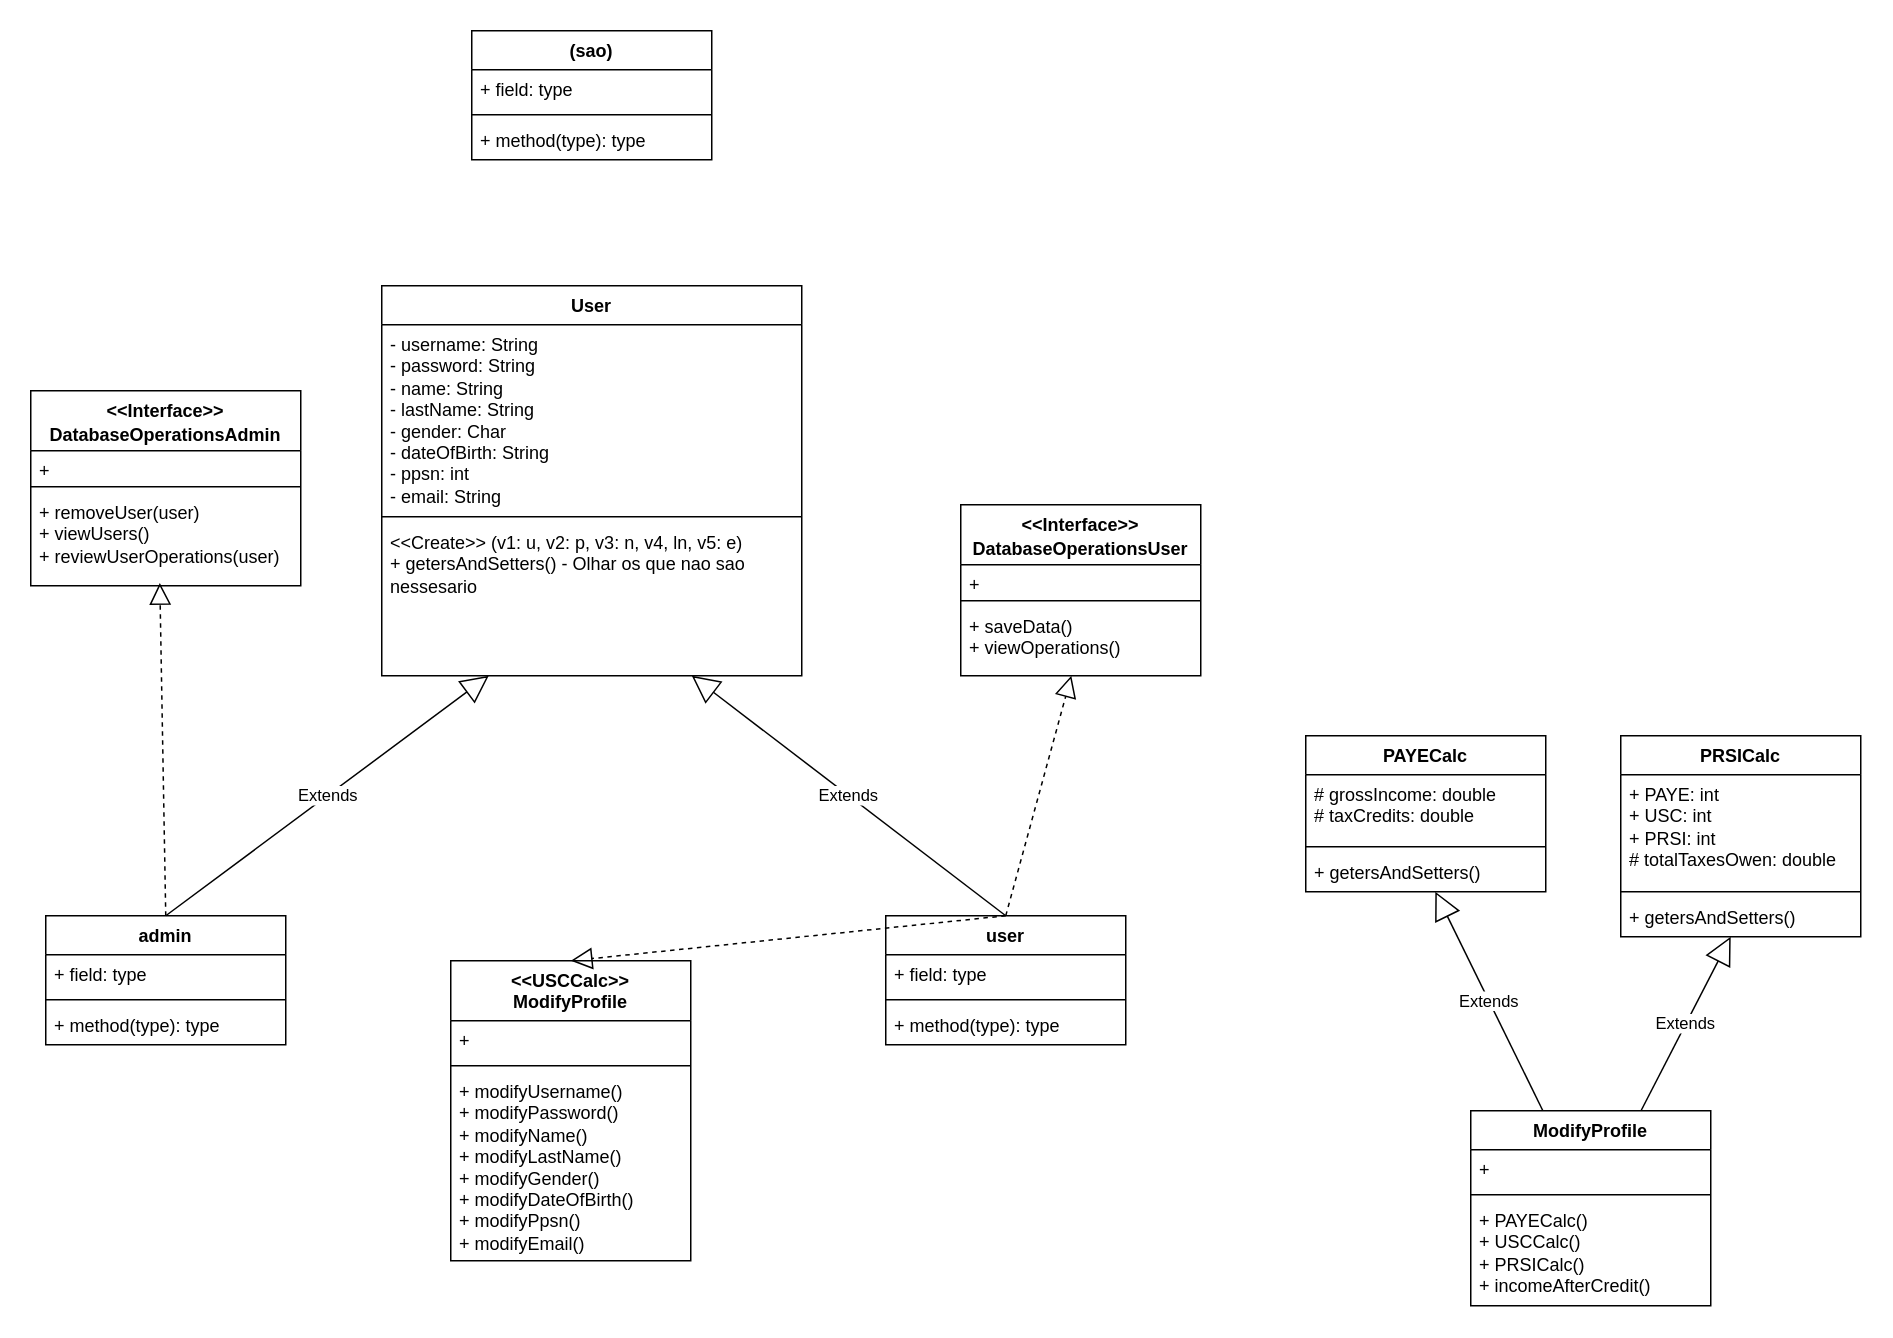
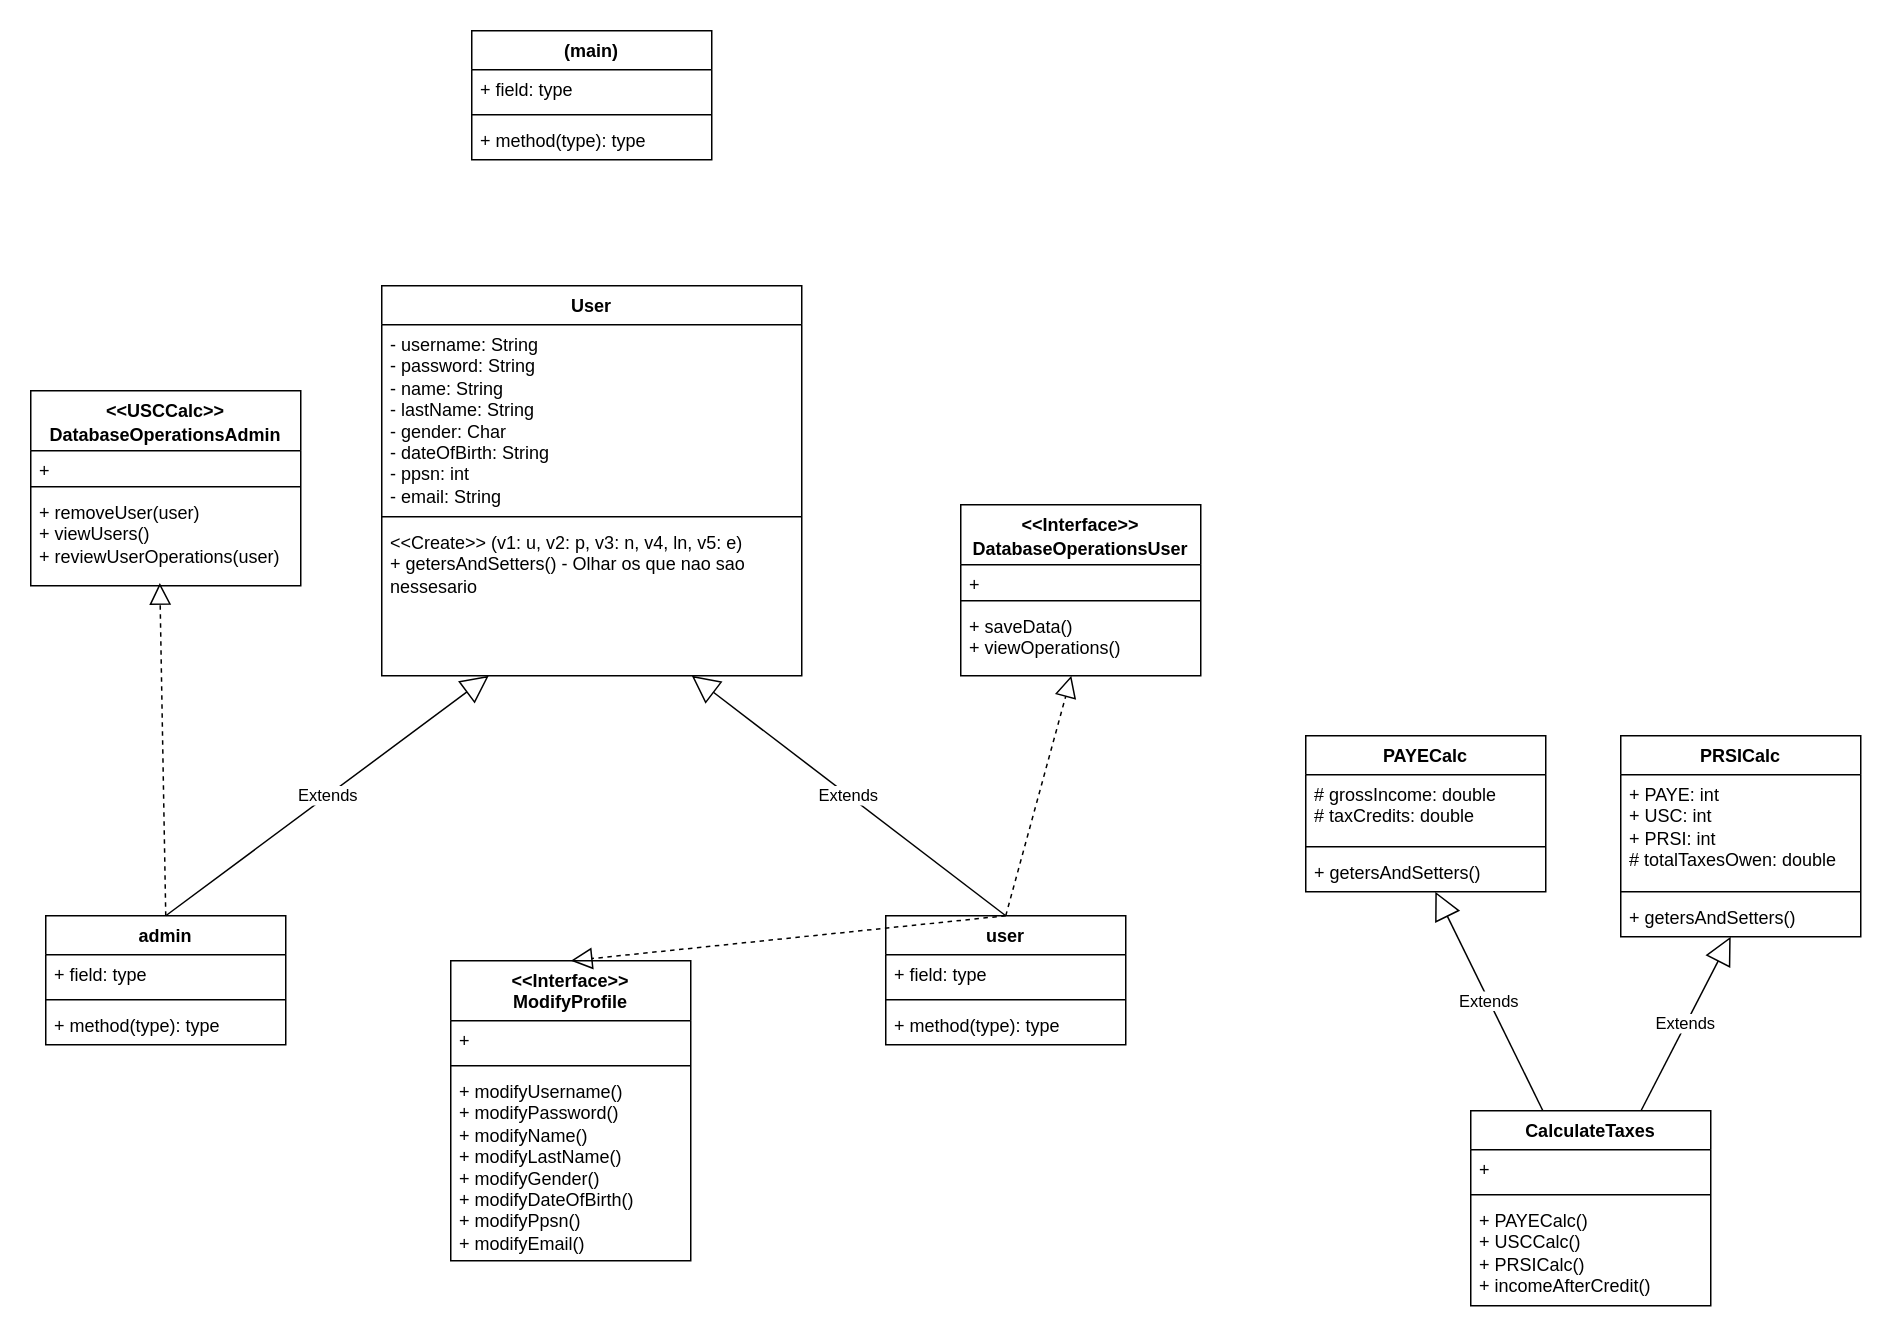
(592, 52) -> (592, 52)
(166, 423) -> (166, 423)
(571, 993) -> (571, 993)
(1591, 1132) -> (1591, 1132)
